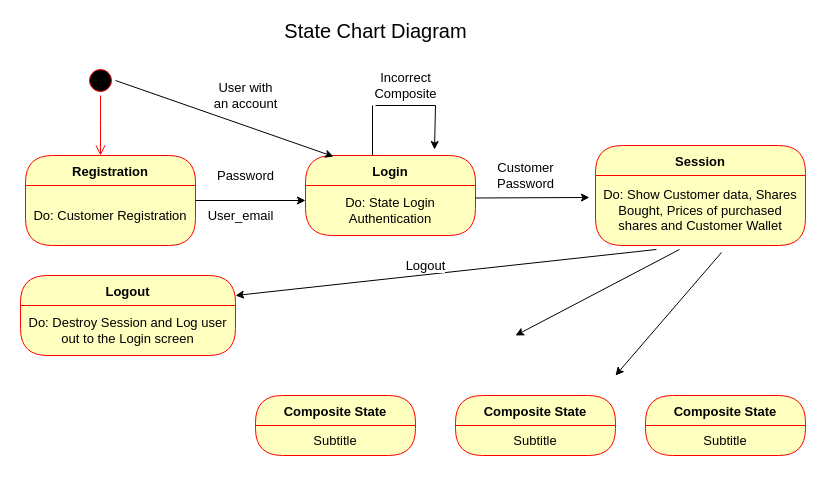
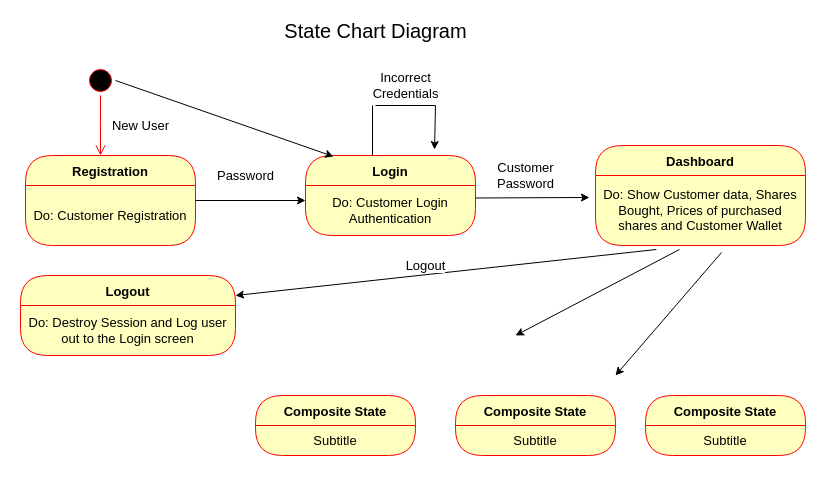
(406, 86) -> (406, 86)
(246, 96) -> none
none -> (141, 126)
(700, 161) -> (700, 161)
(391, 211) -> (391, 211)
(241, 216) -> none
